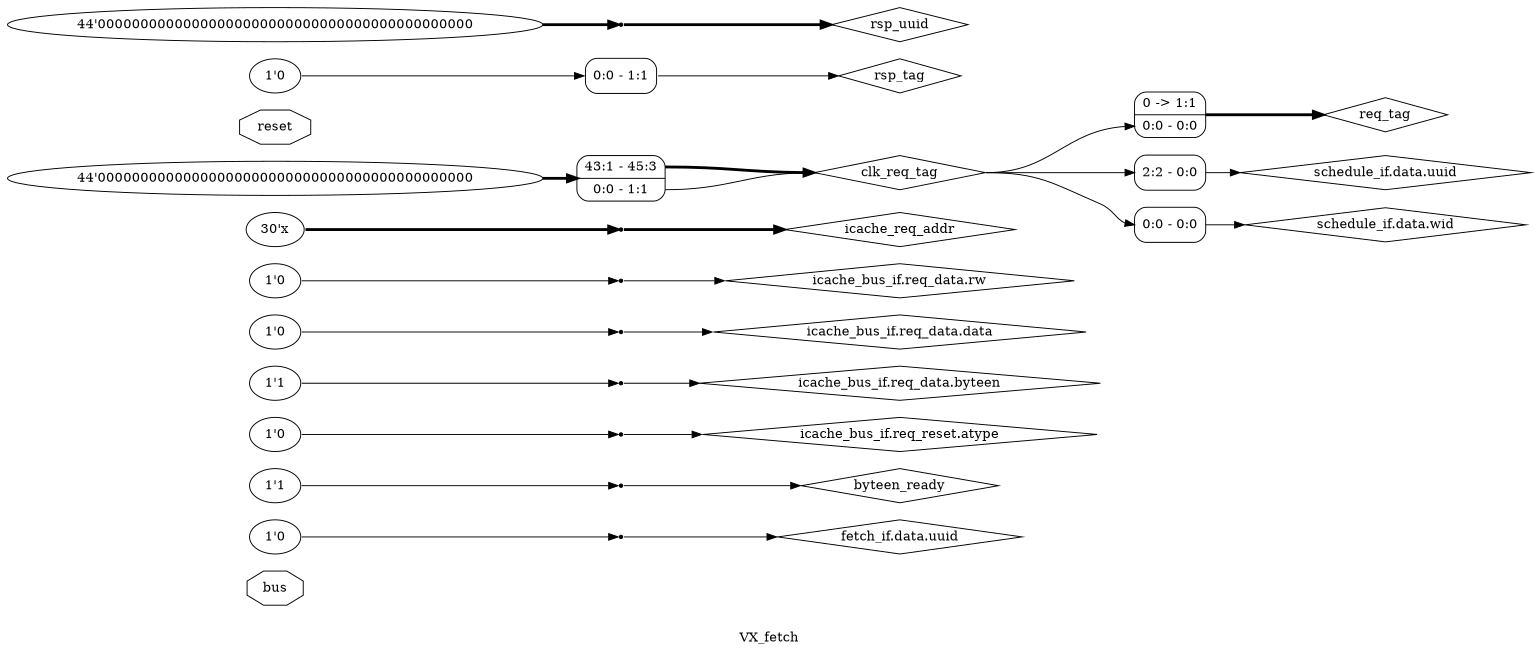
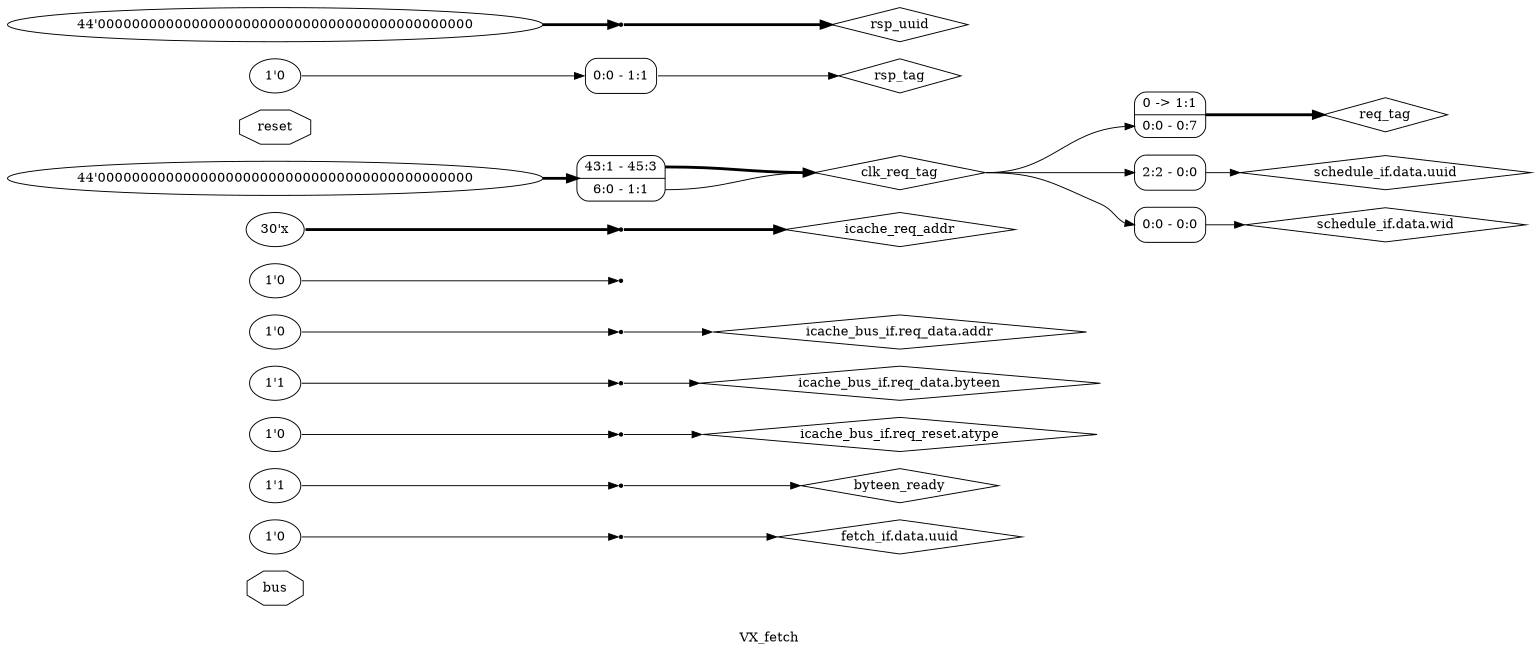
(1170, 126) -> (1170, 126)
(621, 189) -> (621, 189)
(900, 281) -> none
(900, 332) -> (900, 332)
